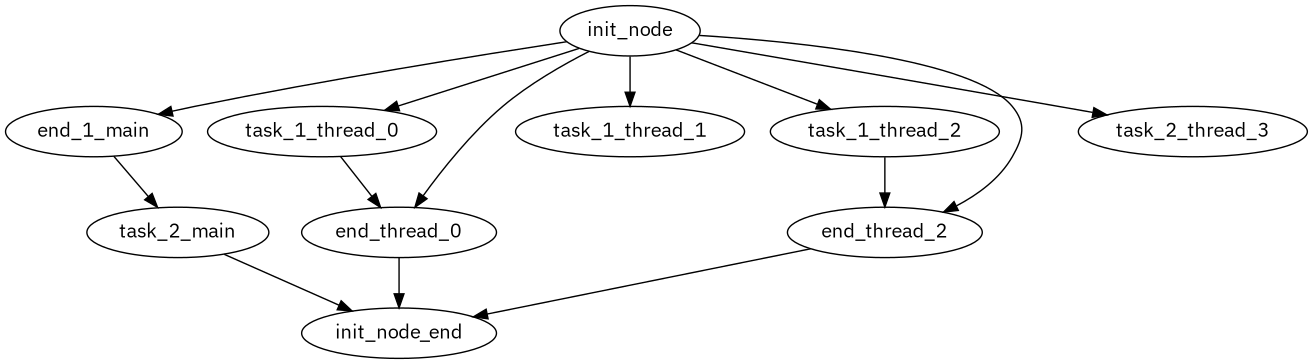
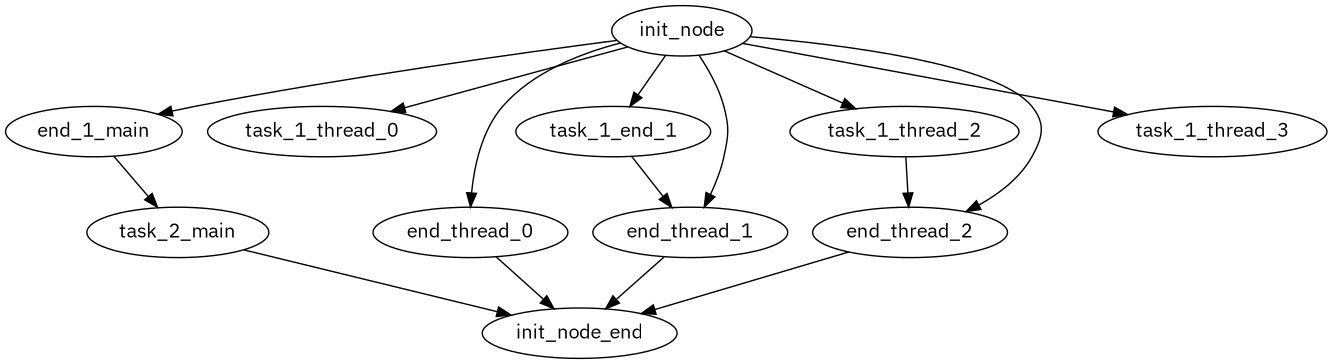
(630, 132) -> (613, 132)
(1193, 132) -> (1212, 132)
(356, 177) -> none
none -> (690, 232)
